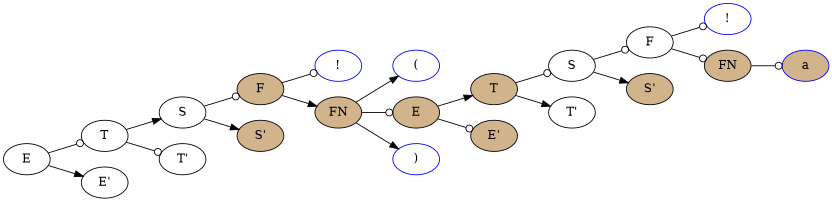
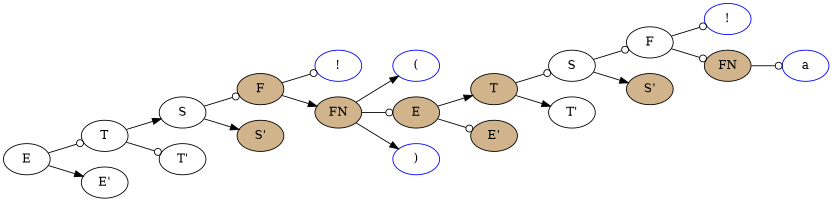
(806, 66) -> (806, 66)
